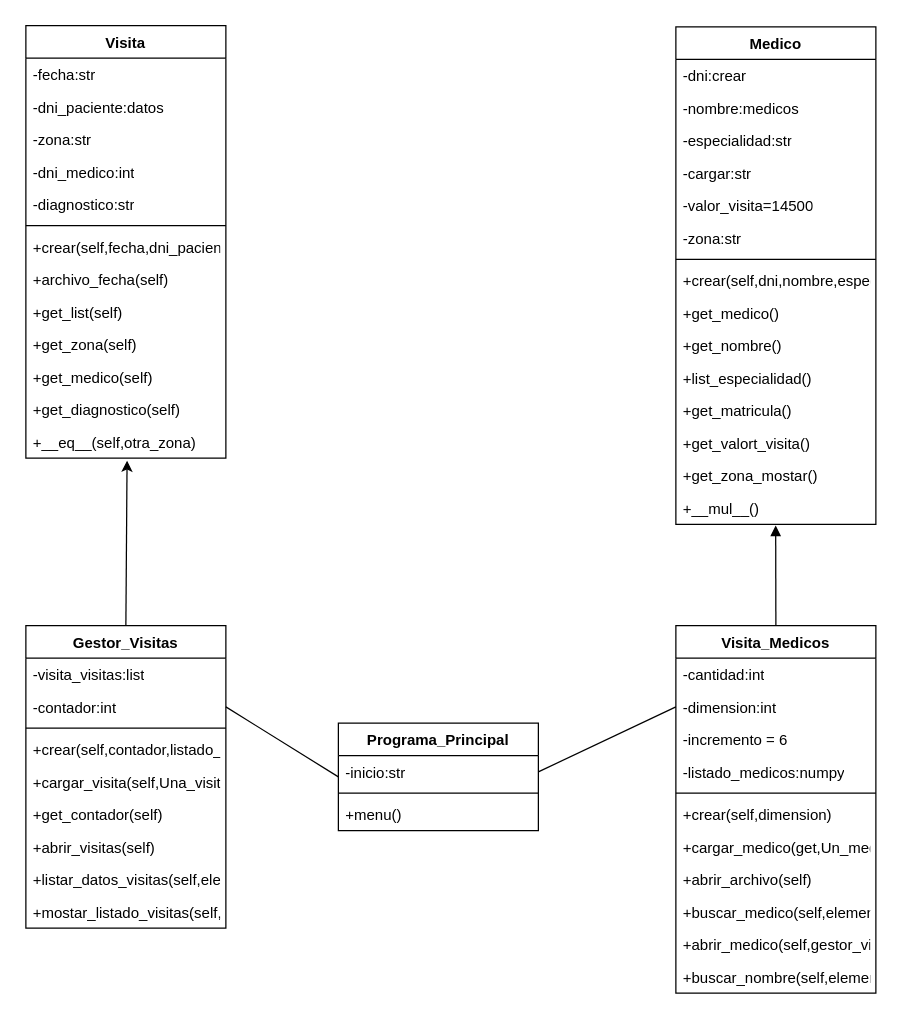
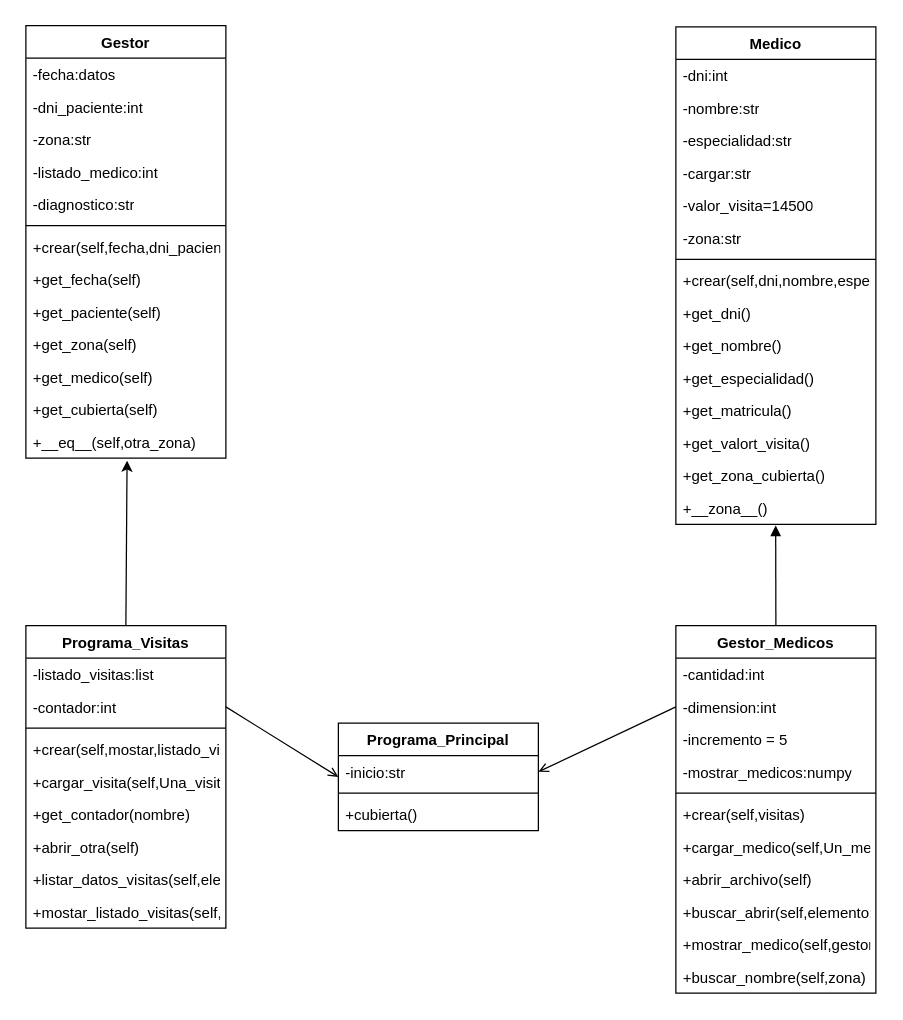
(126, 43) -> (126, 43)
(73, 76) -> (82, 76)
(721, 77) -> (711, 77)
(107, 108) -> (97, 108)
(742, 110) -> (727, 110)
(88, 173) -> (103, 173)
(113, 281) -> (98, 281)
(90, 313) -> (109, 313)
(736, 315) -> (723, 315)
(757, 380) -> (757, 380)
(120, 411) -> (109, 411)
(759, 477) -> (765, 477)
(723, 510) -> (729, 510)
(126, 643) -> (126, 643)
(776, 643) -> (776, 643)
(103, 676) -> (108, 676)
(740, 741) -> (740, 741)
(127, 760) -> (127, 760)
(543, 770) -> (543, 769)
(768, 773) -> (772, 773)
(334, 774) -> (333, 774)
(111, 816) -> (121, 816)
(375, 816) -> (390, 816)
(768, 816) -> (759, 816)
(109, 848) -> (101, 848)
(777, 857) -> (777, 857)
(127, 899) -> (127, 899)
(777, 922) -> (777, 922)
(777, 955) -> (777, 955)
(777, 987) -> (777, 987)
